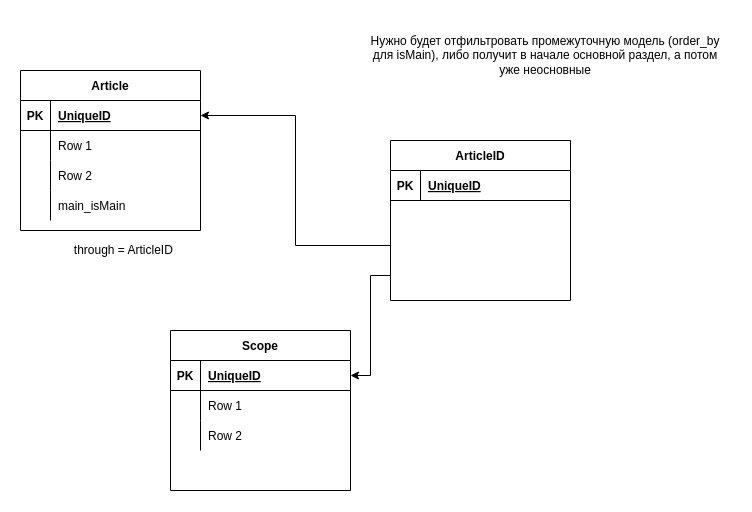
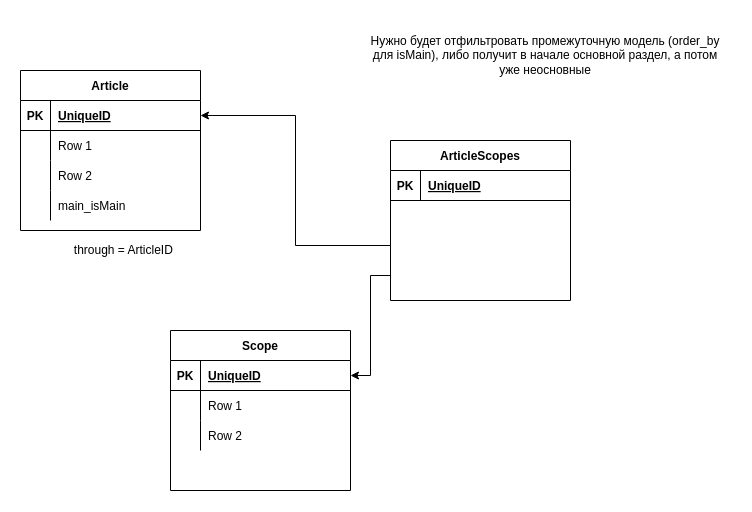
(480, 156) -> (480, 156)
